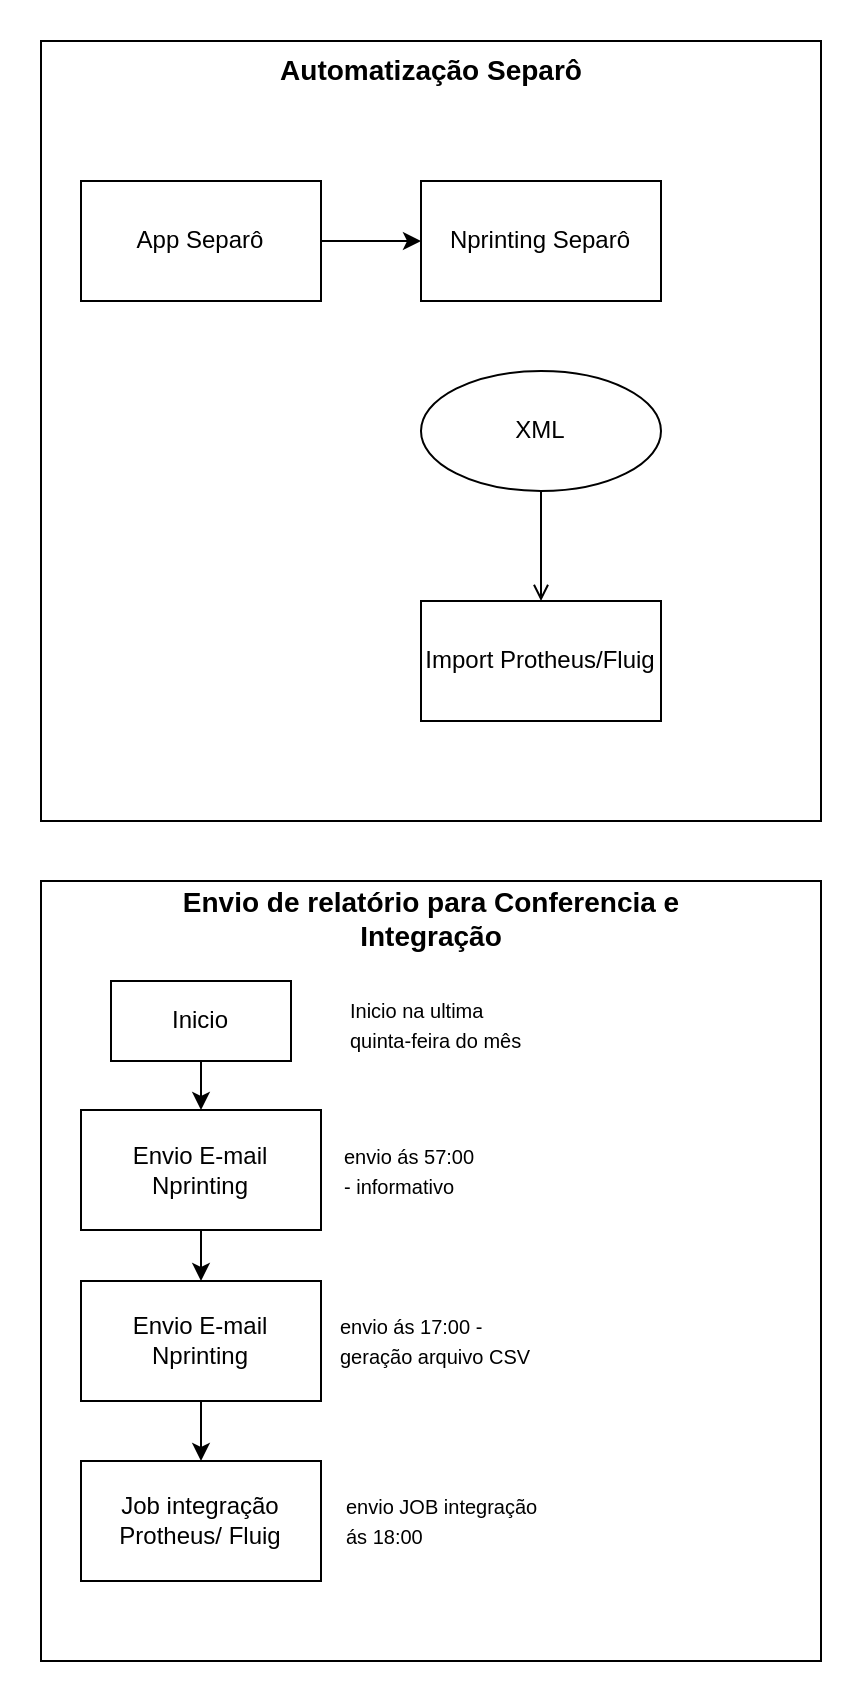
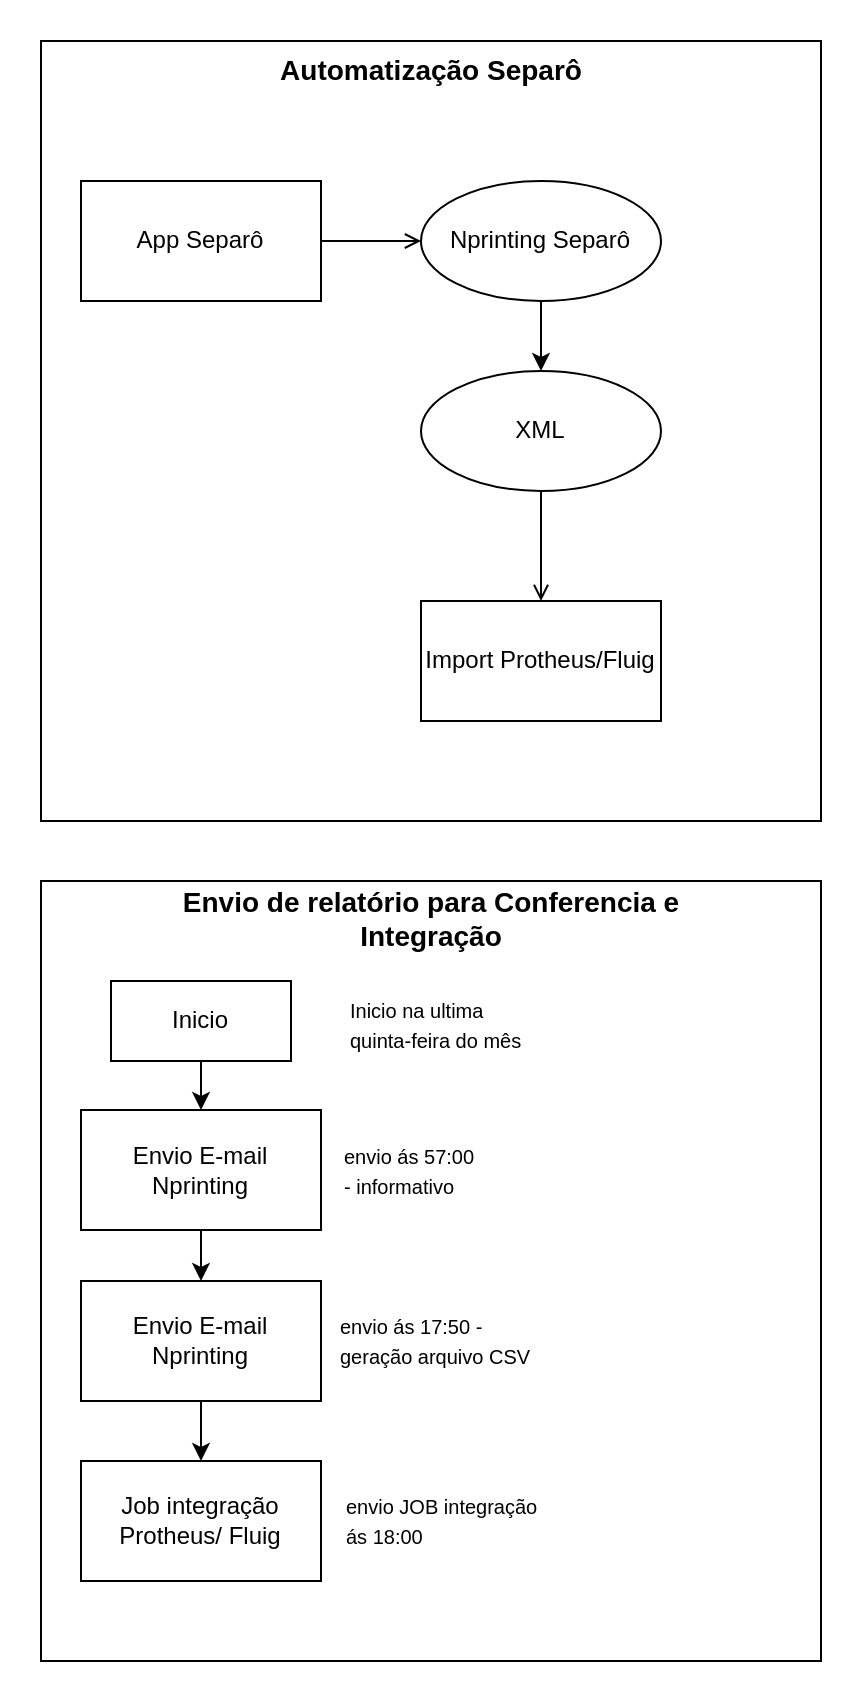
(406, 241) -> (408, 241)
(541, 241) -> (541, 241)
none -> (541, 339)
(439, 1341) -> (439, 1341)
